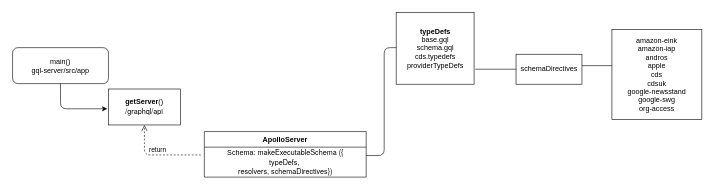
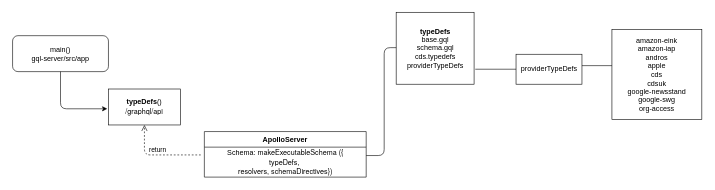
(60, 66) -> (60, 54)
(550, 69) -> (550, 69)
(144, 107) -> (144, 107)
